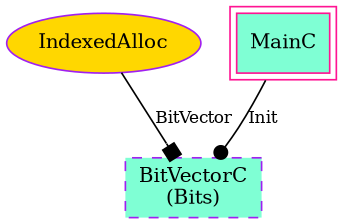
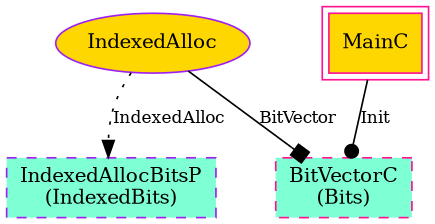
(283, 43) -> (375, 43)
none -> (111, 188)
(193, 188) -> (344, 188)
